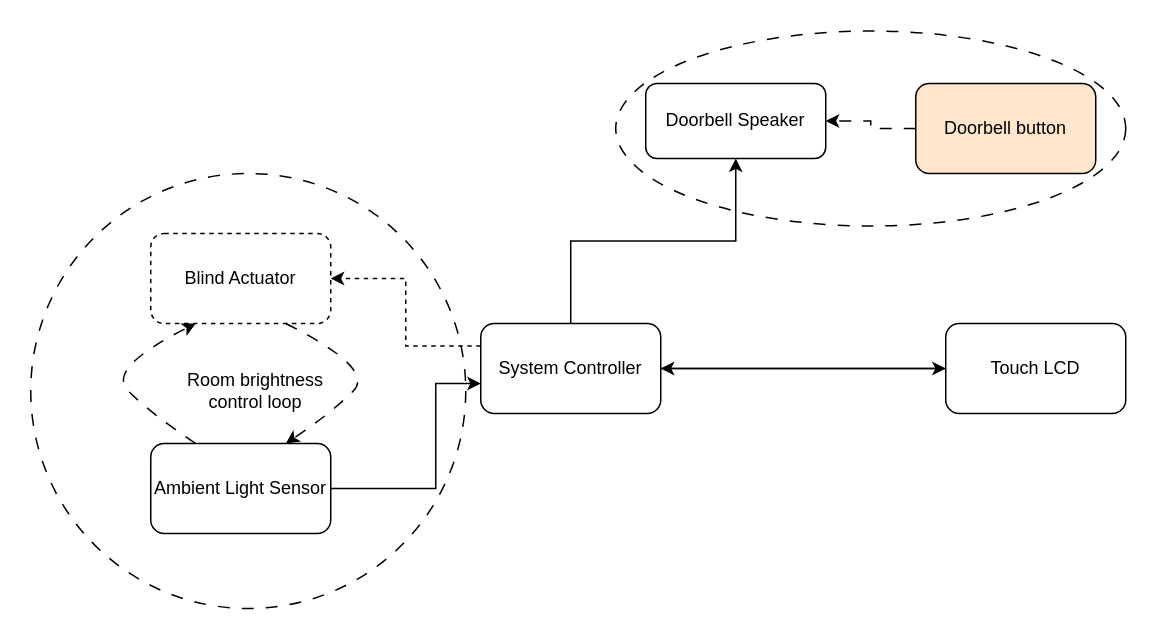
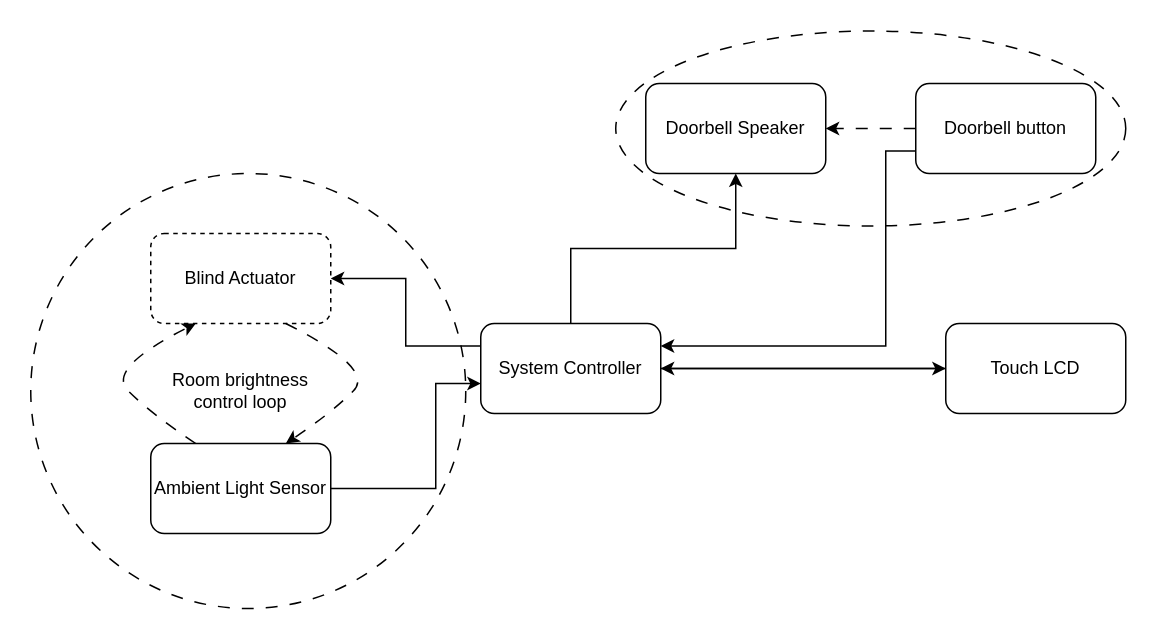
(736, 121) -> (736, 128)
(1006, 128) -> (1006, 128)
(406, 316) -> (406, 316)
none -> (886, 341)
(256, 391) -> (241, 391)
